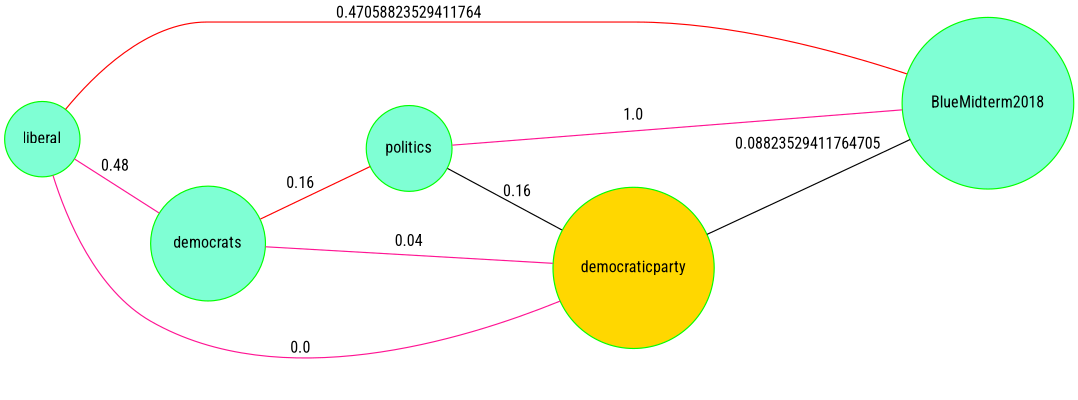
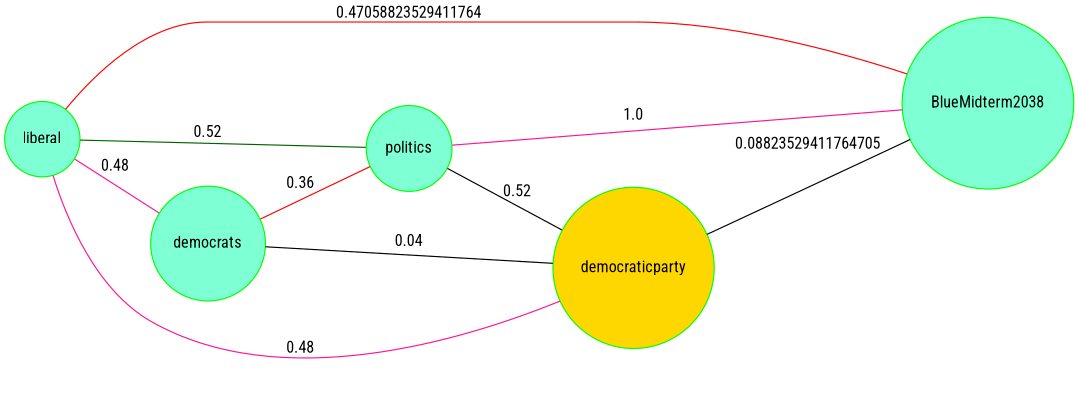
(988, 103) -> (988, 103)
none -> (223, 144)
(301, 184) -> (301, 184)
(518, 192) -> (518, 192)
(409, 255) -> (409, 255)
(301, 348) -> (301, 348)
